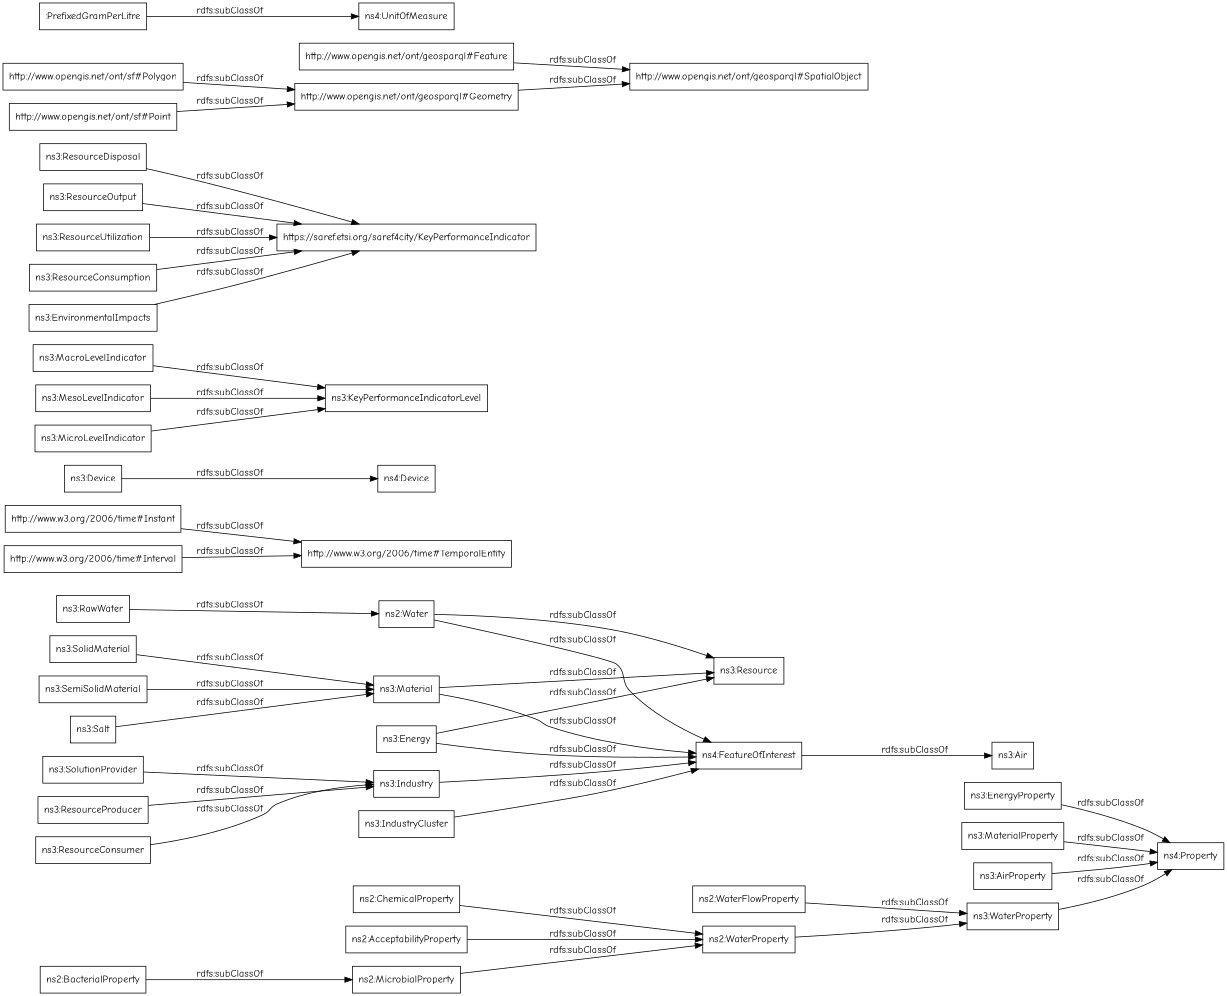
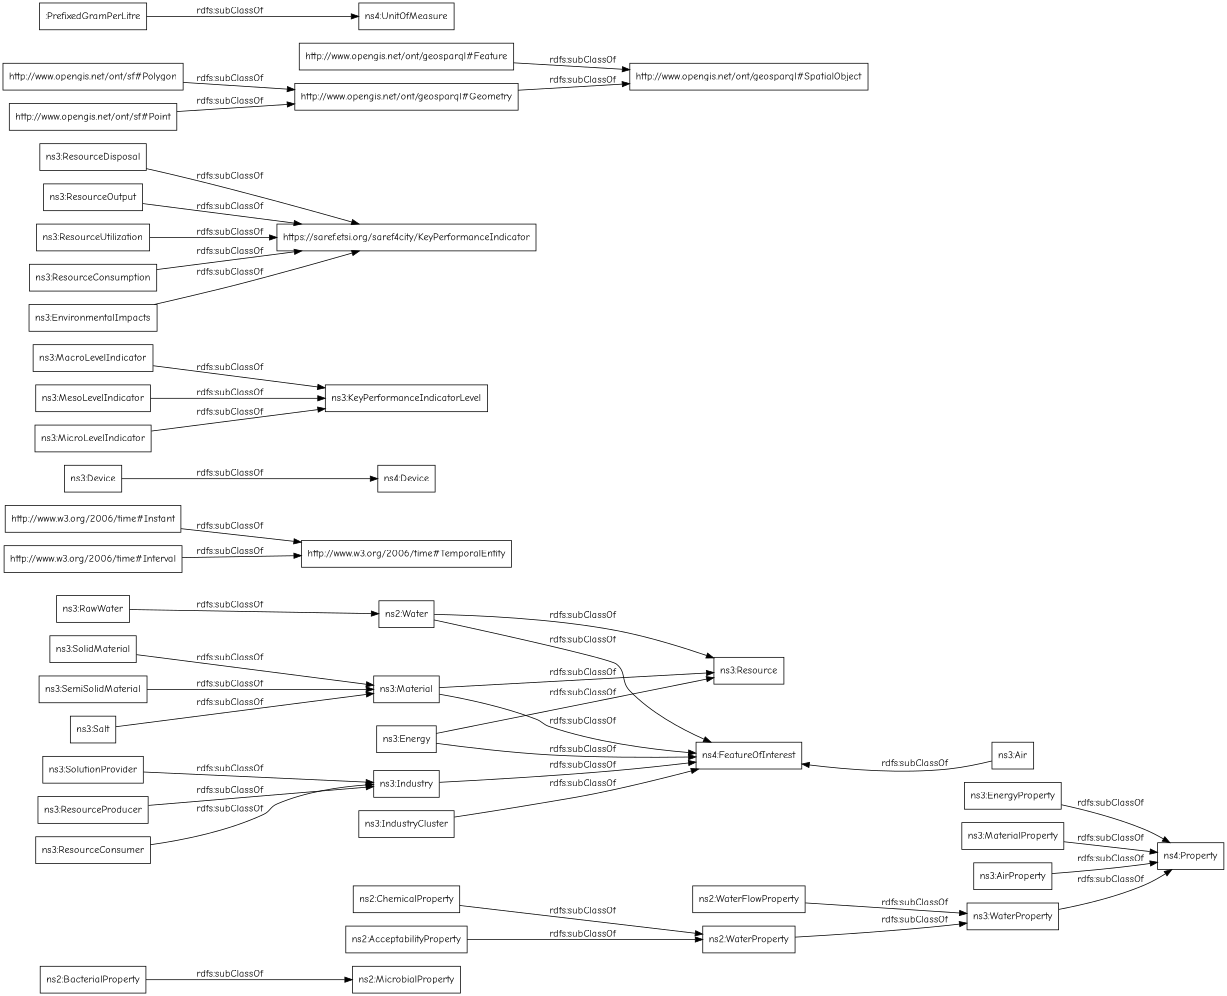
(893, 756) -> (901, 771)
(578, 960) -> none
